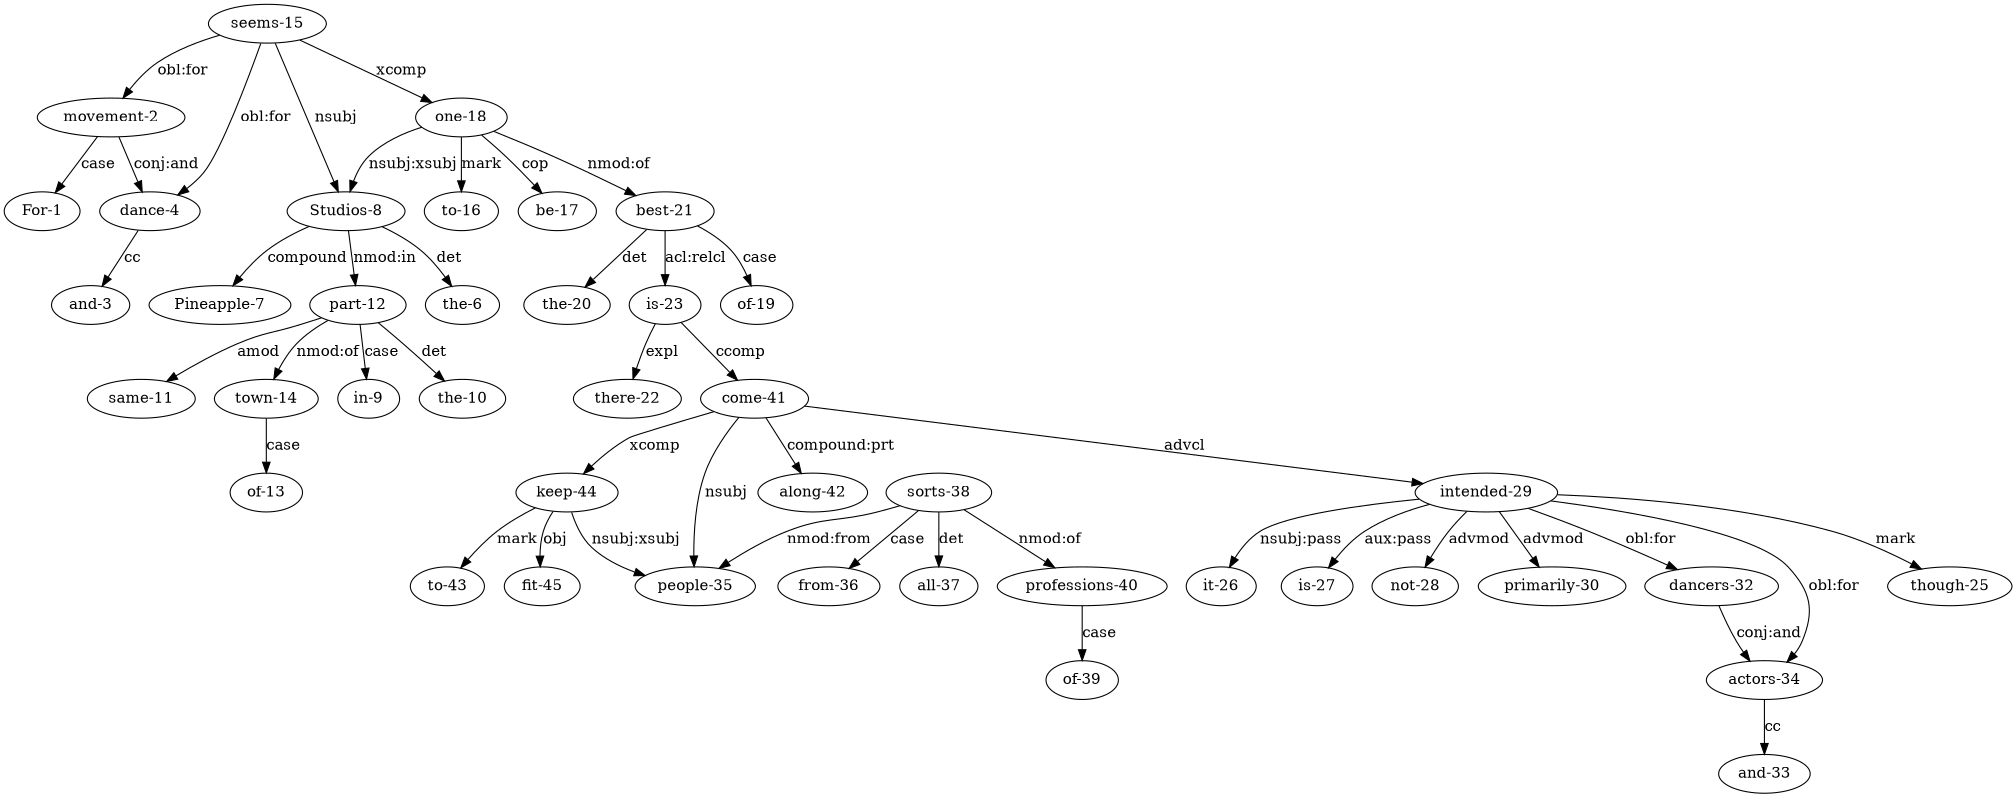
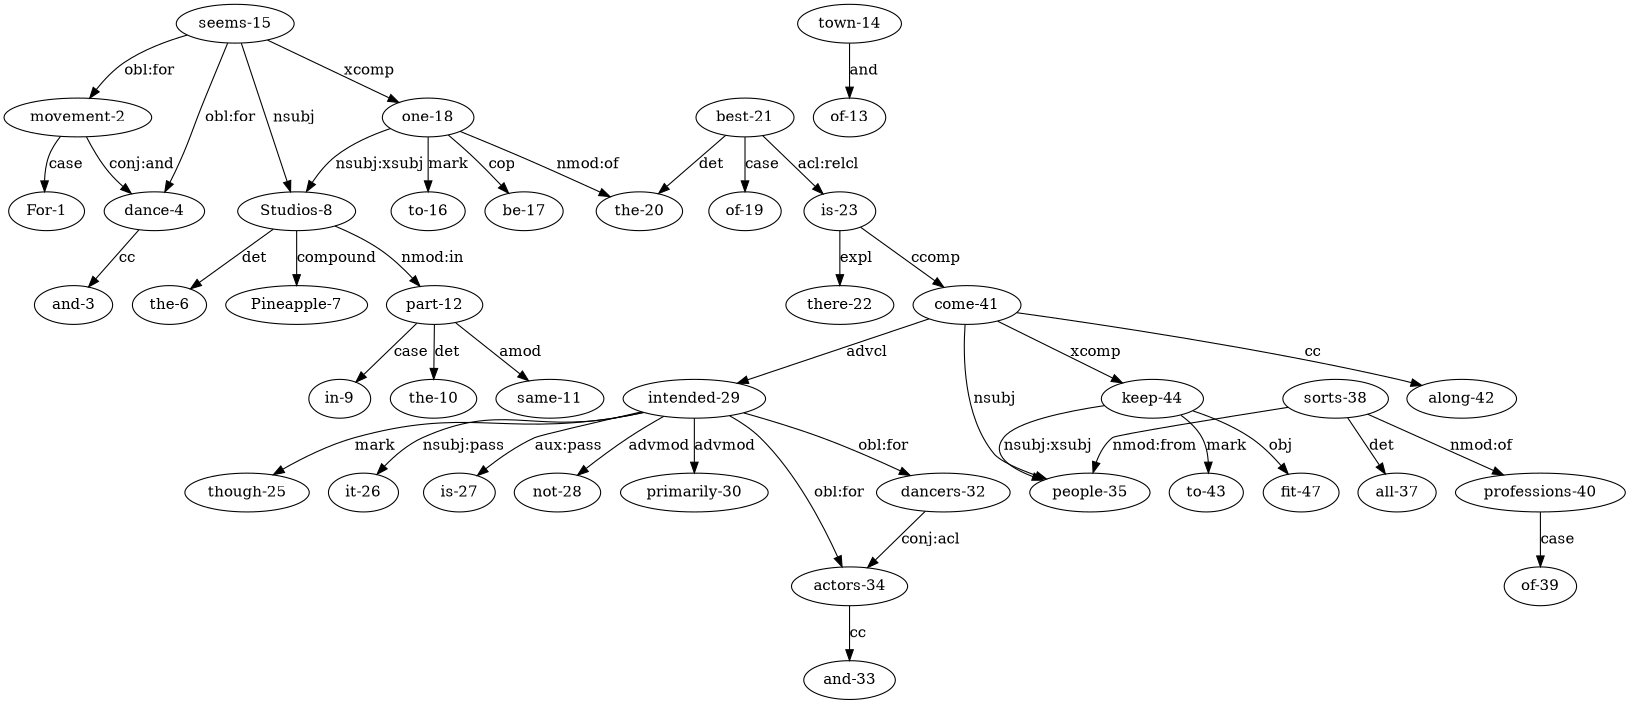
(561, 160) -> (530, 161)
(299, 341) -> none
(284, 446) -> (864, 71)
(841, 446) -> (1313, 352)
(542, 586) -> (1301, 493)
(829, 586) -> none
(1769, 633) -> (931, 539)
